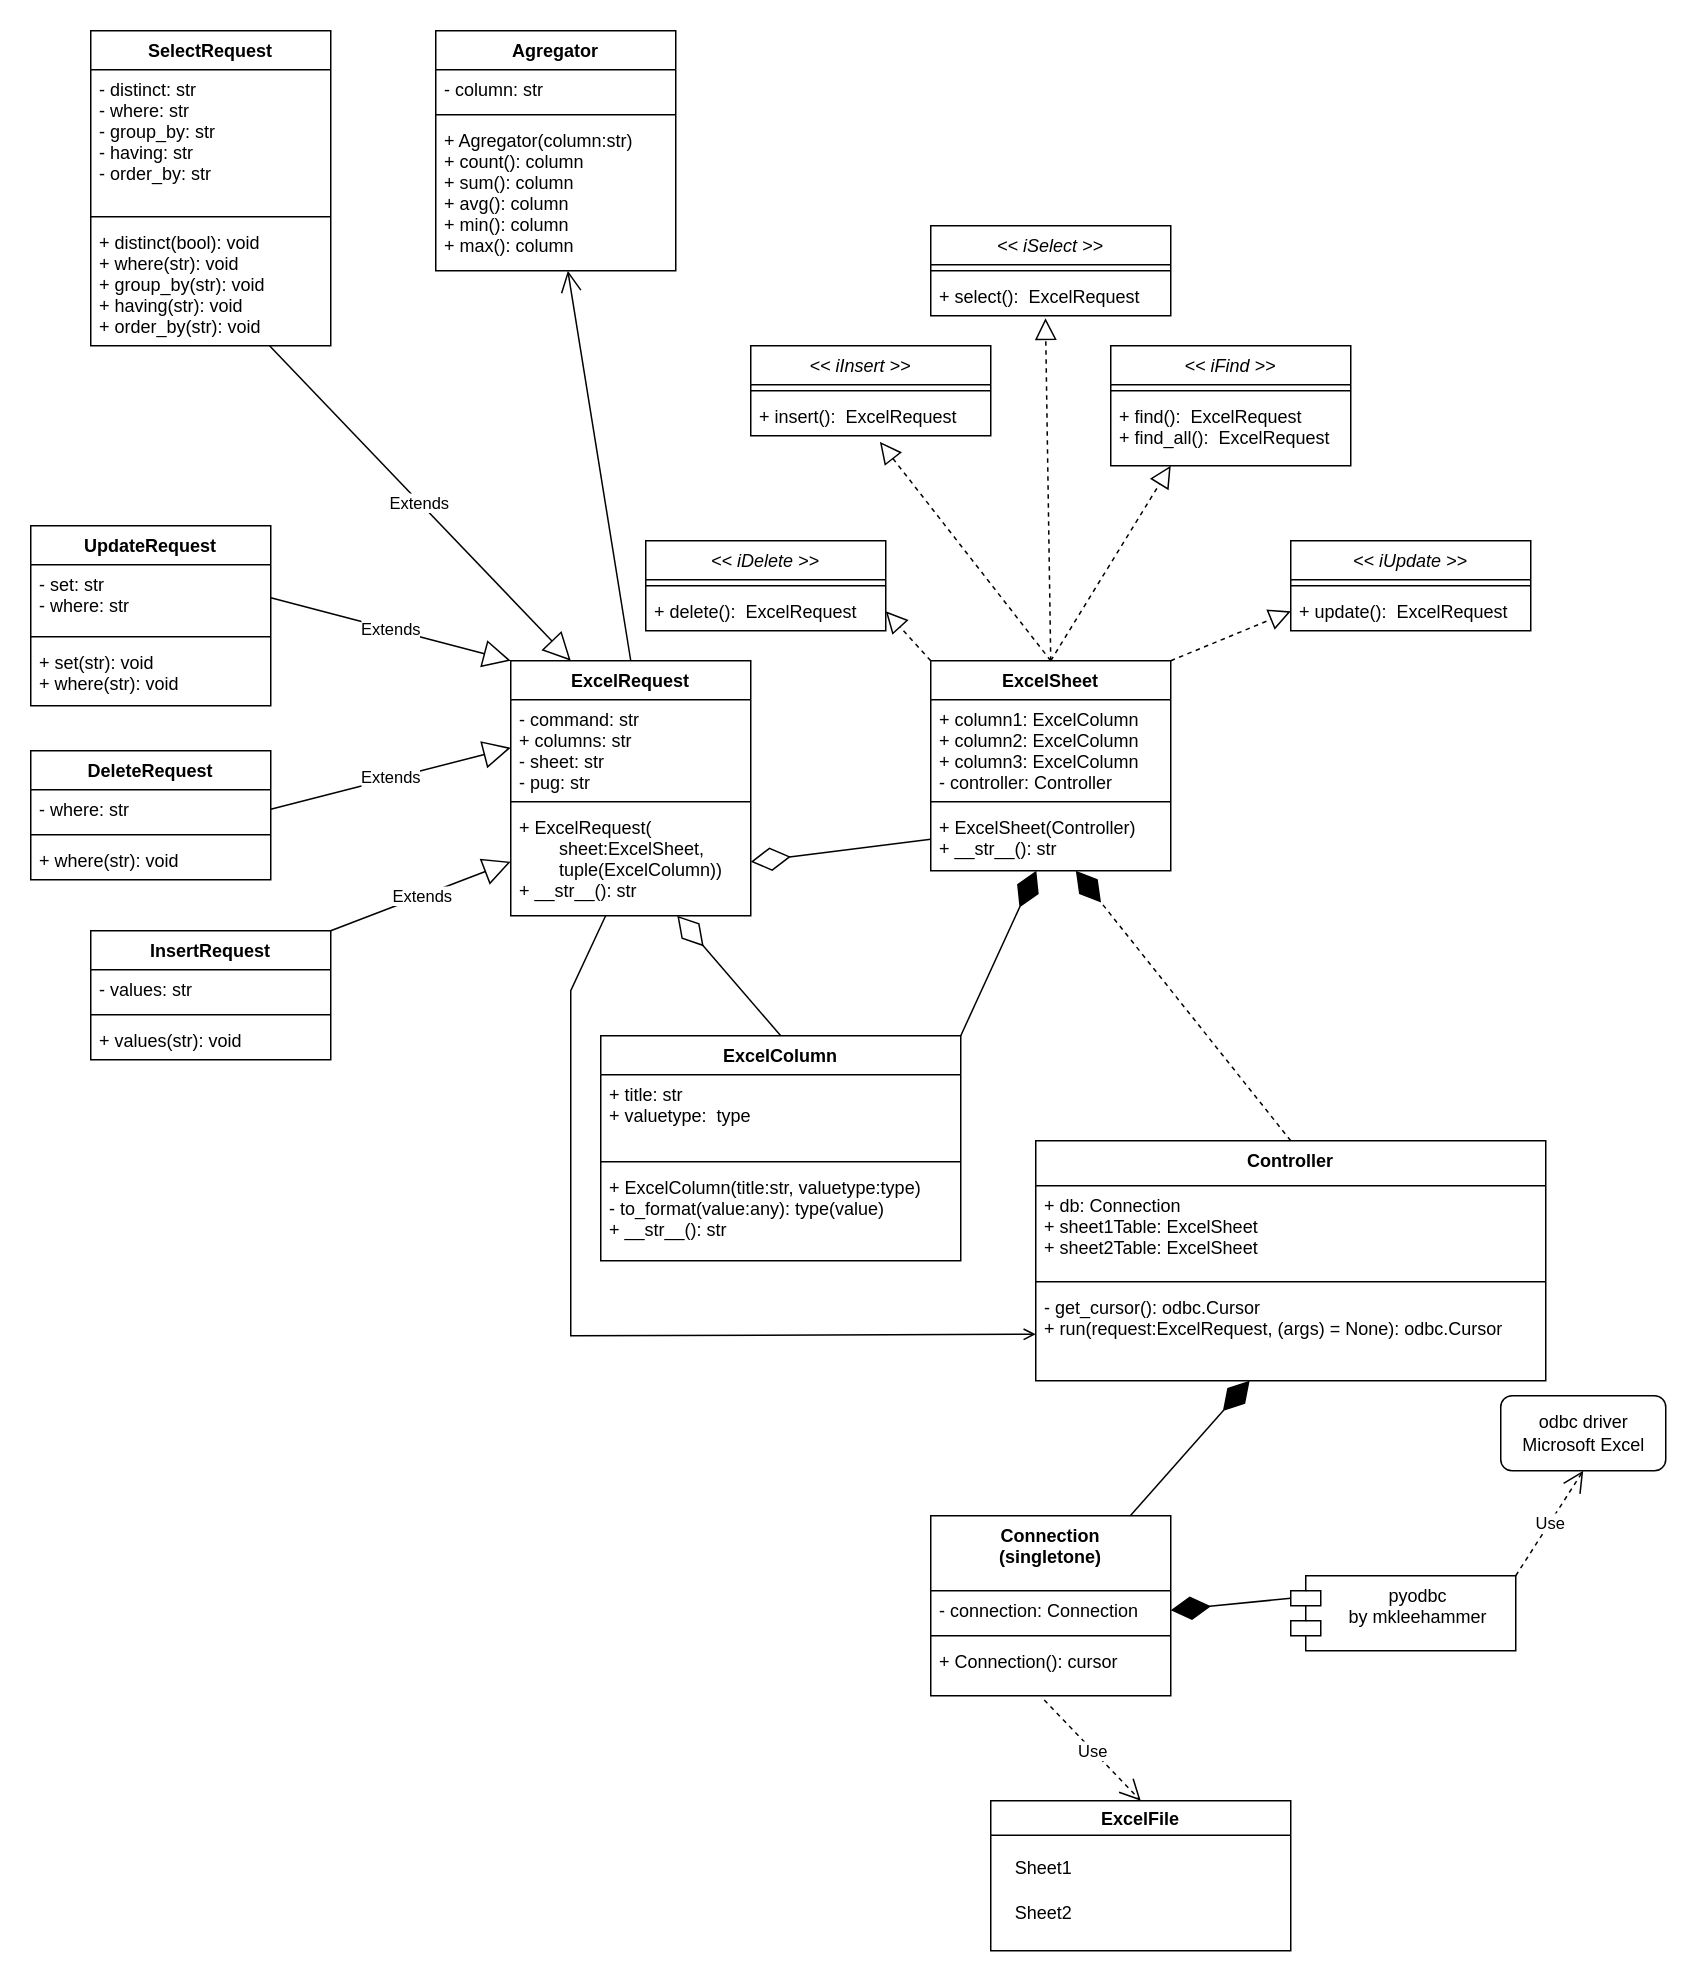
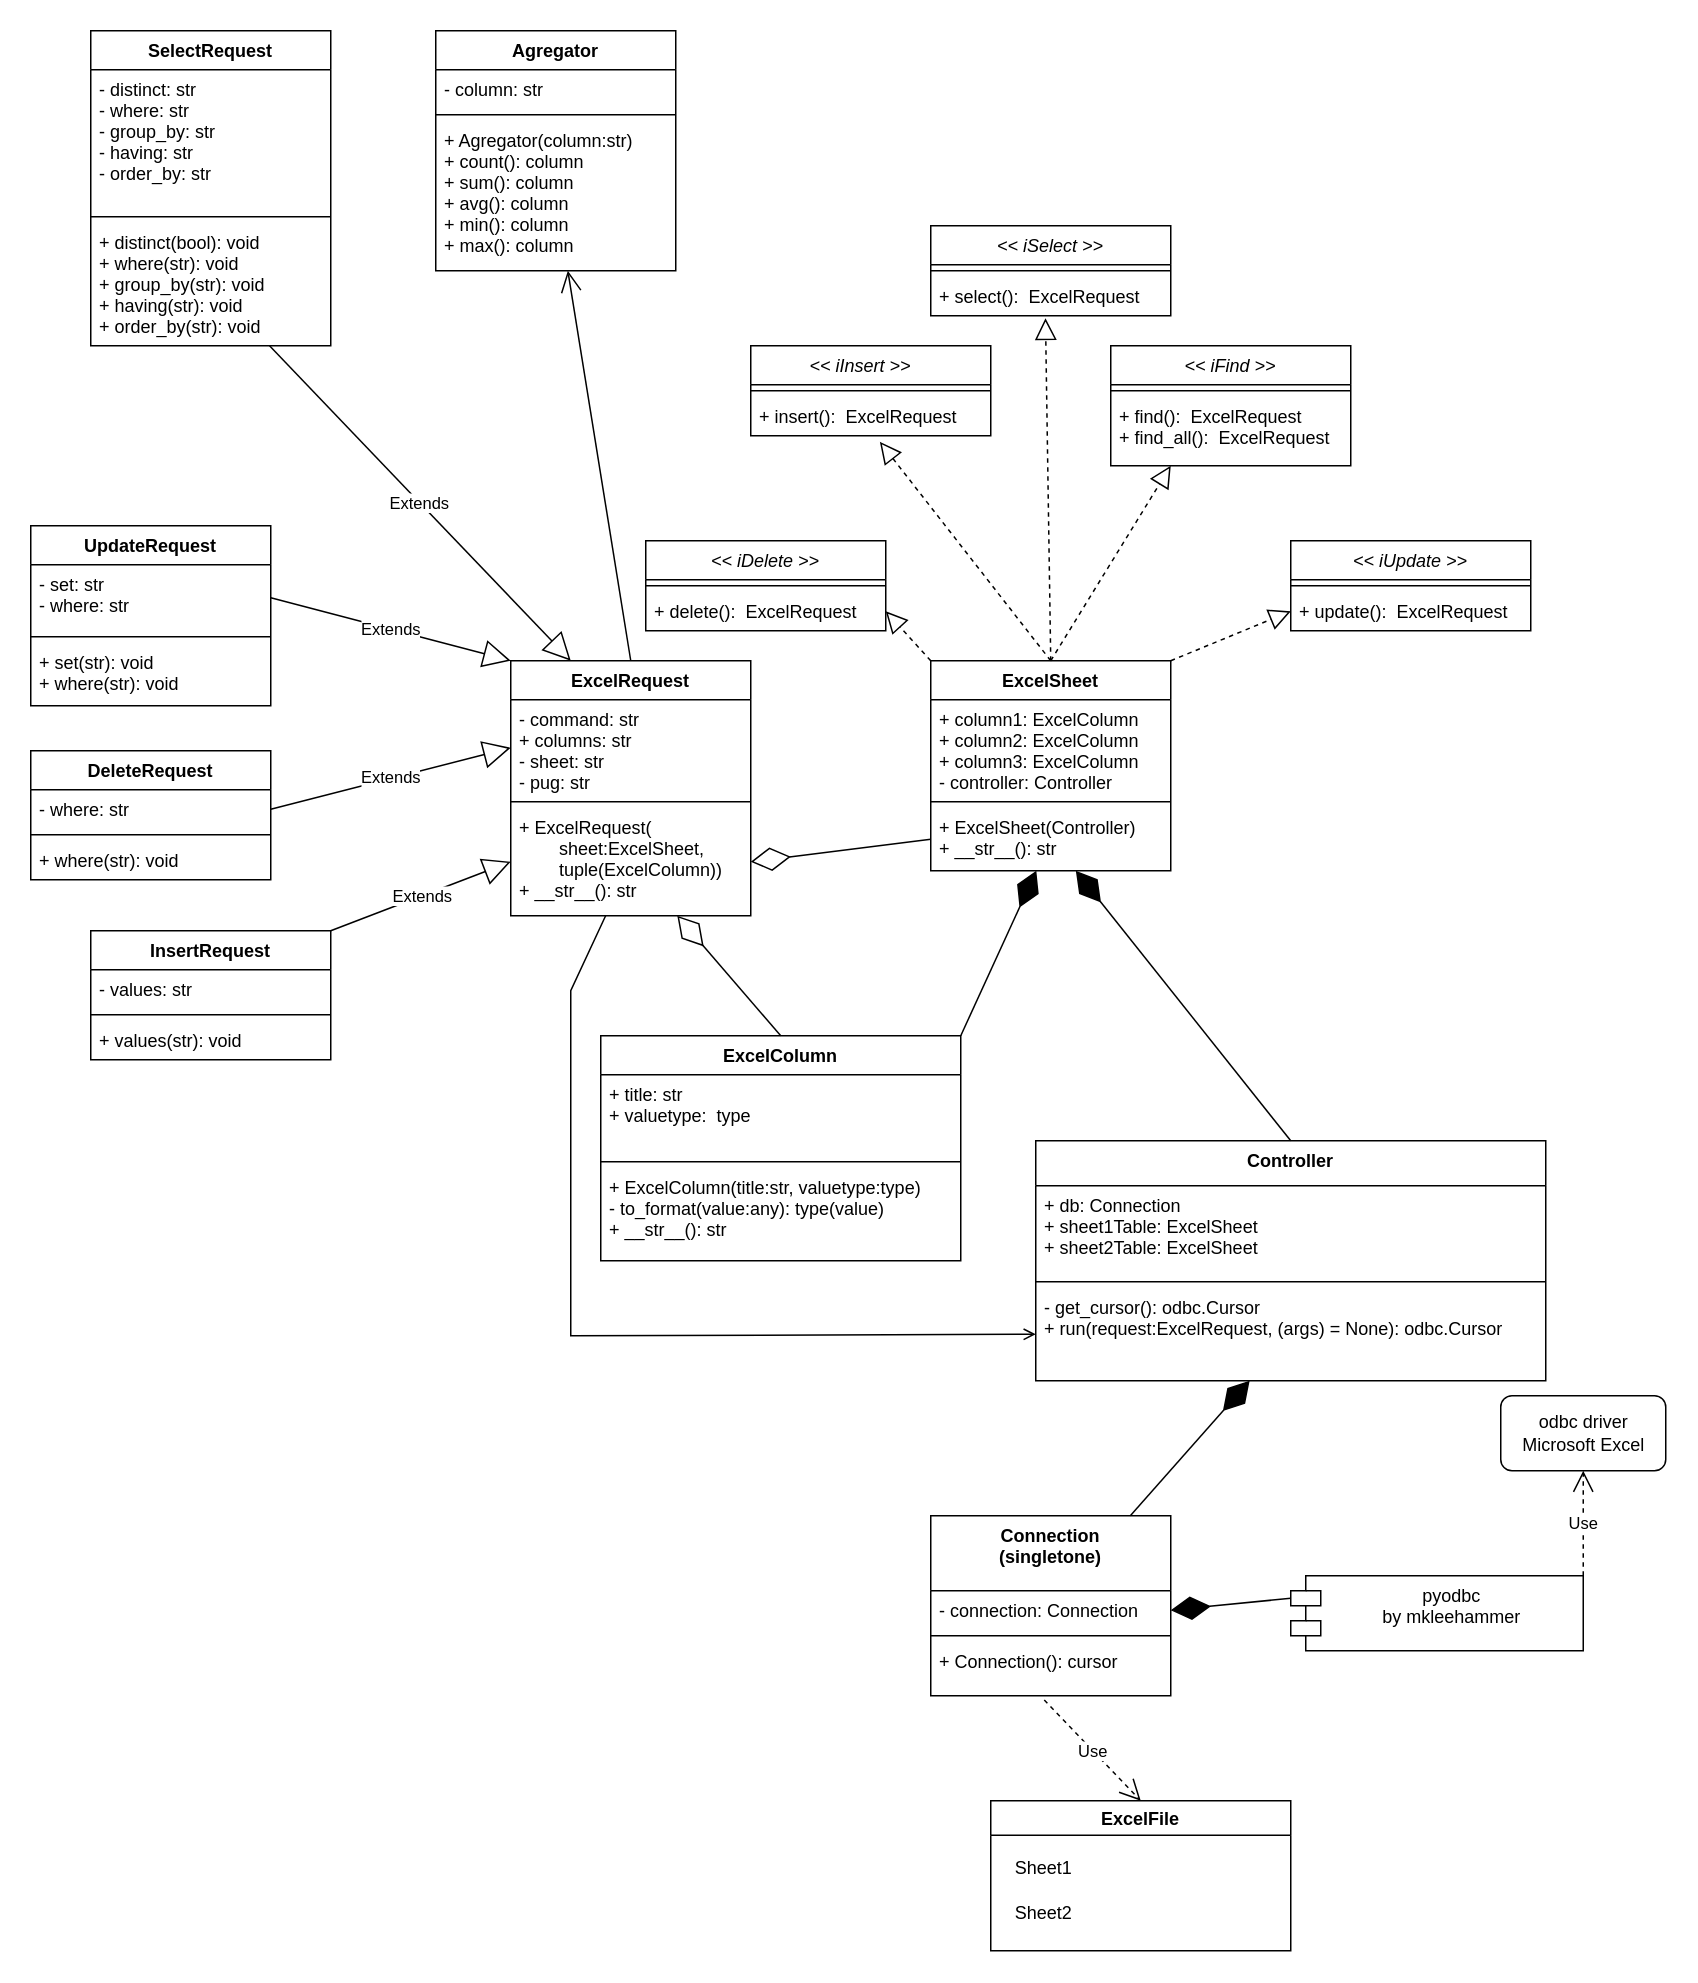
(1195, 1020) -> (1195, 1020)
(1403, 1613) -> (1437, 1613)
